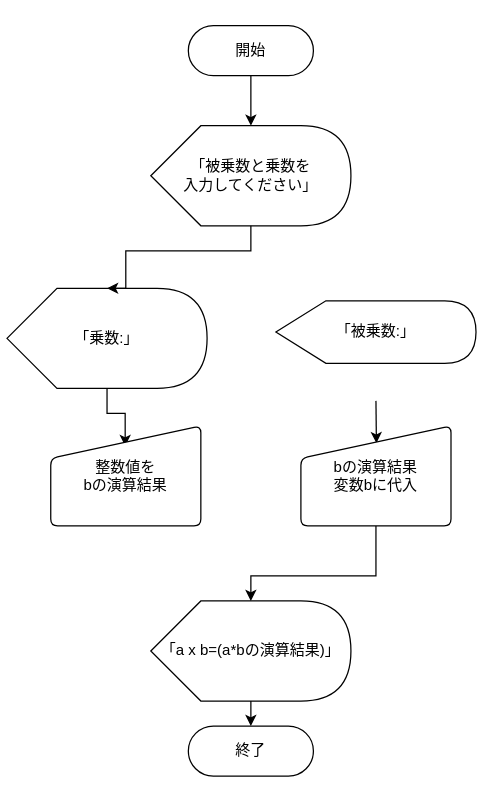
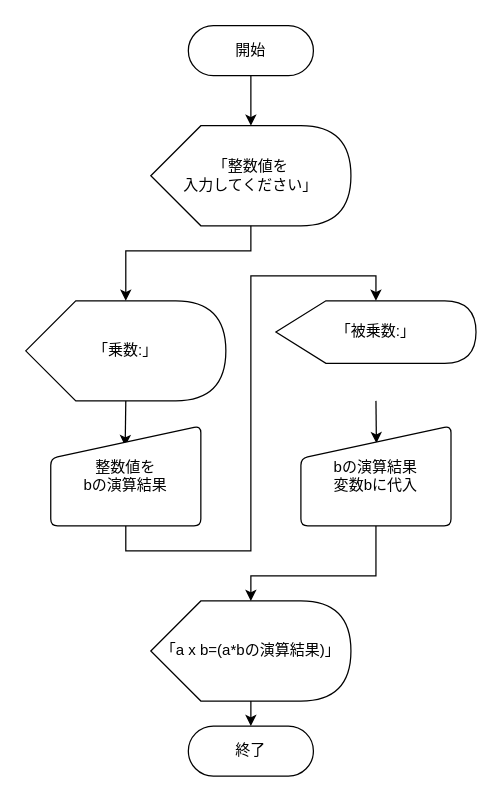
(251, 176) -> (251, 176)
(107, 338) -> (126, 351)
none -> (251, 418)
